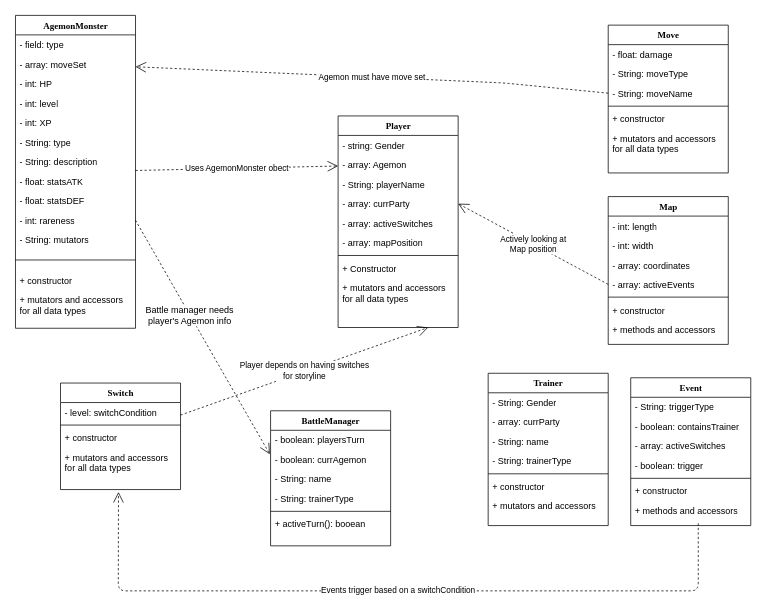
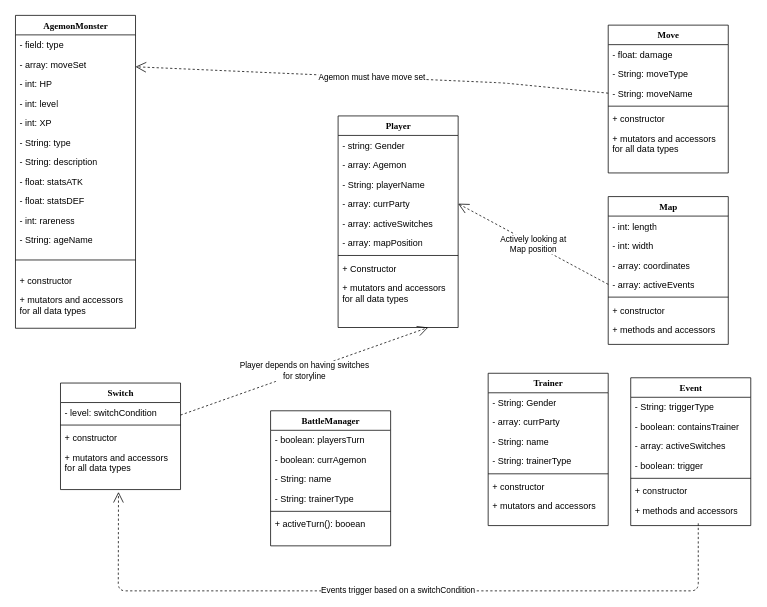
(249, 168) -> none
(61, 241) -> (58, 241)
(202, 336) -> none
